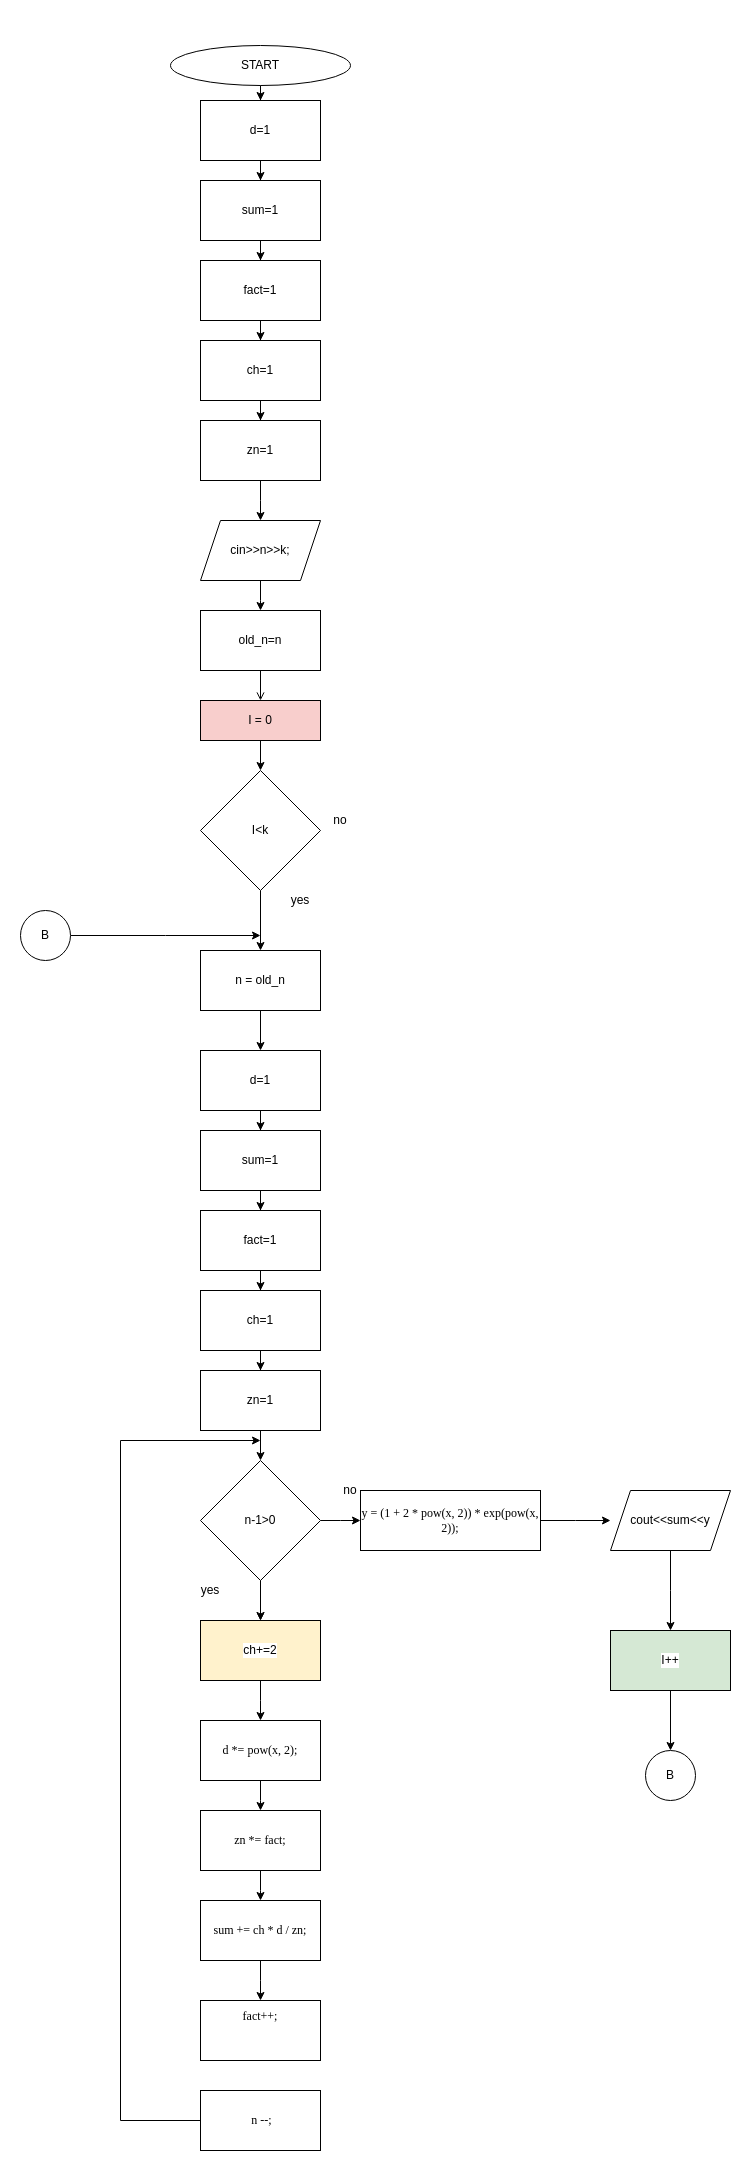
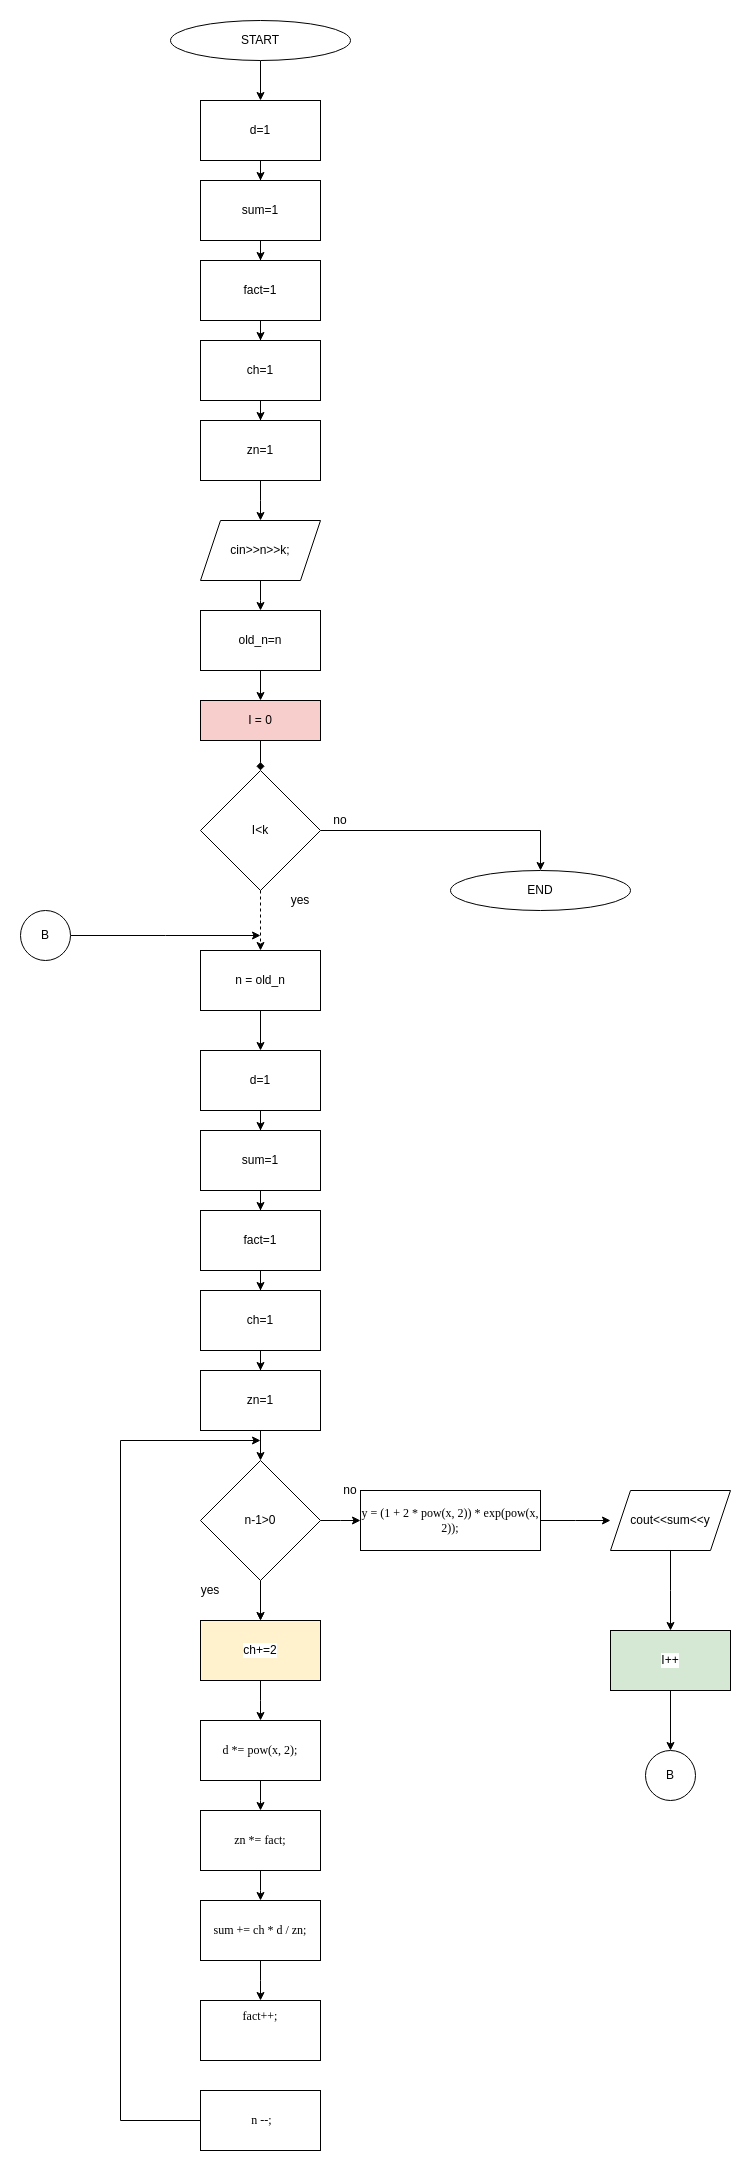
(261, 66) -> (261, 41)
(261, 694) -> (261, 692)
(261, 762) -> (261, 762)
none -> (447, 831)
none -> (541, 891)
(261, 918) -> (261, 918)
